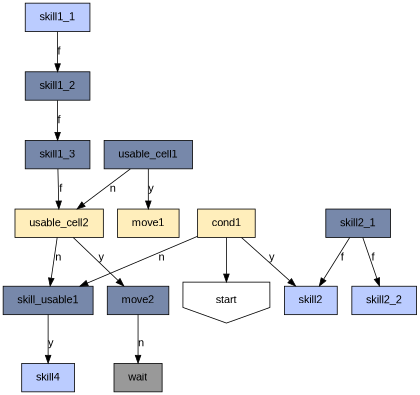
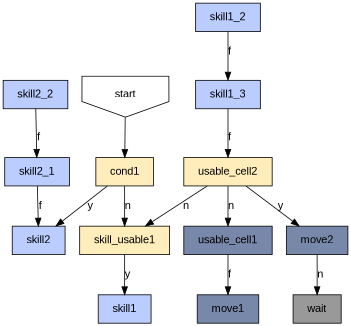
(58, 17) -> none
(58, 86) -> (228, 17)
(58, 155) -> (228, 95)
(107, 187) -> (228, 202)
(151, 189) -> (230, 275)
(148, 223) -> (228, 309)
(358, 223) -> (37, 172)
(226, 256) -> (125, 133)
(370, 258) -> (36, 129)
(48, 300) -> (125, 240)
(48, 378) -> (125, 309)
